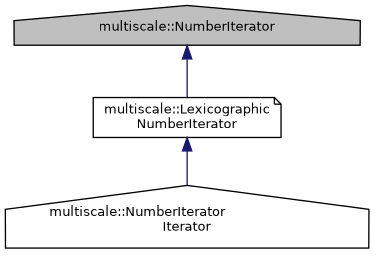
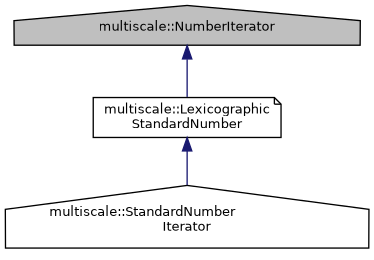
(187, 117) -> (187, 117)
(187, 220) -> (187, 220)
